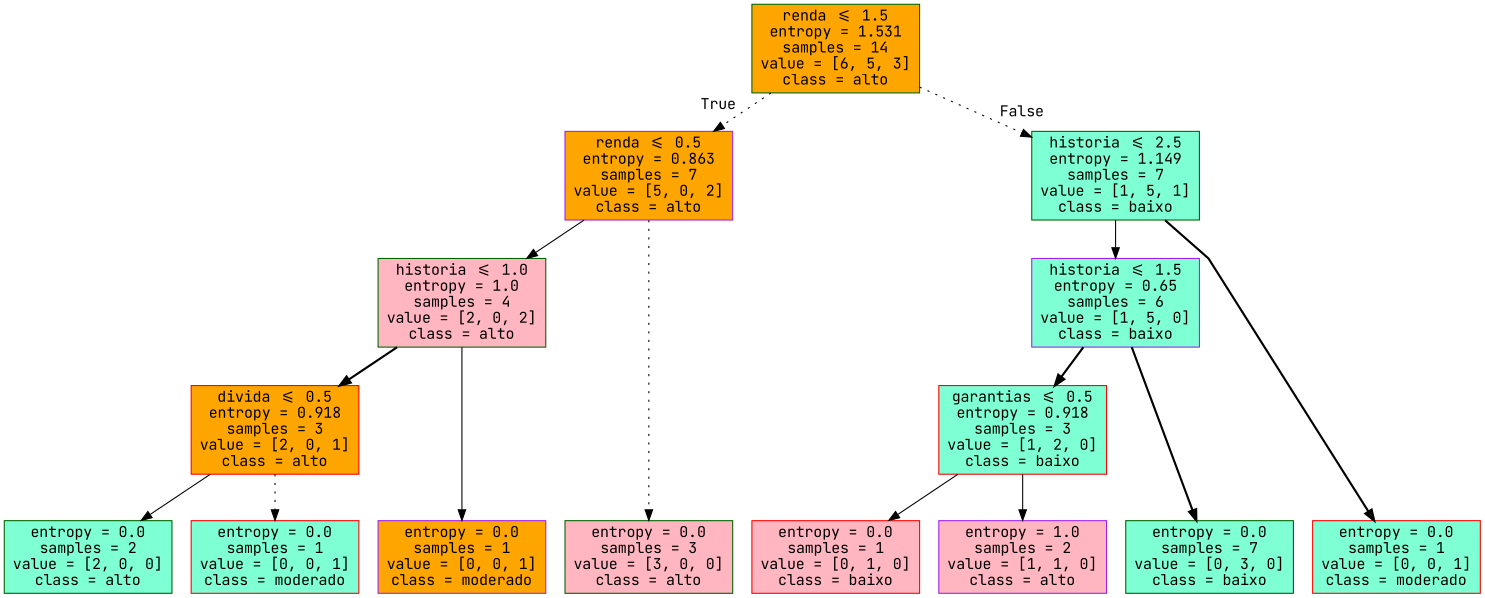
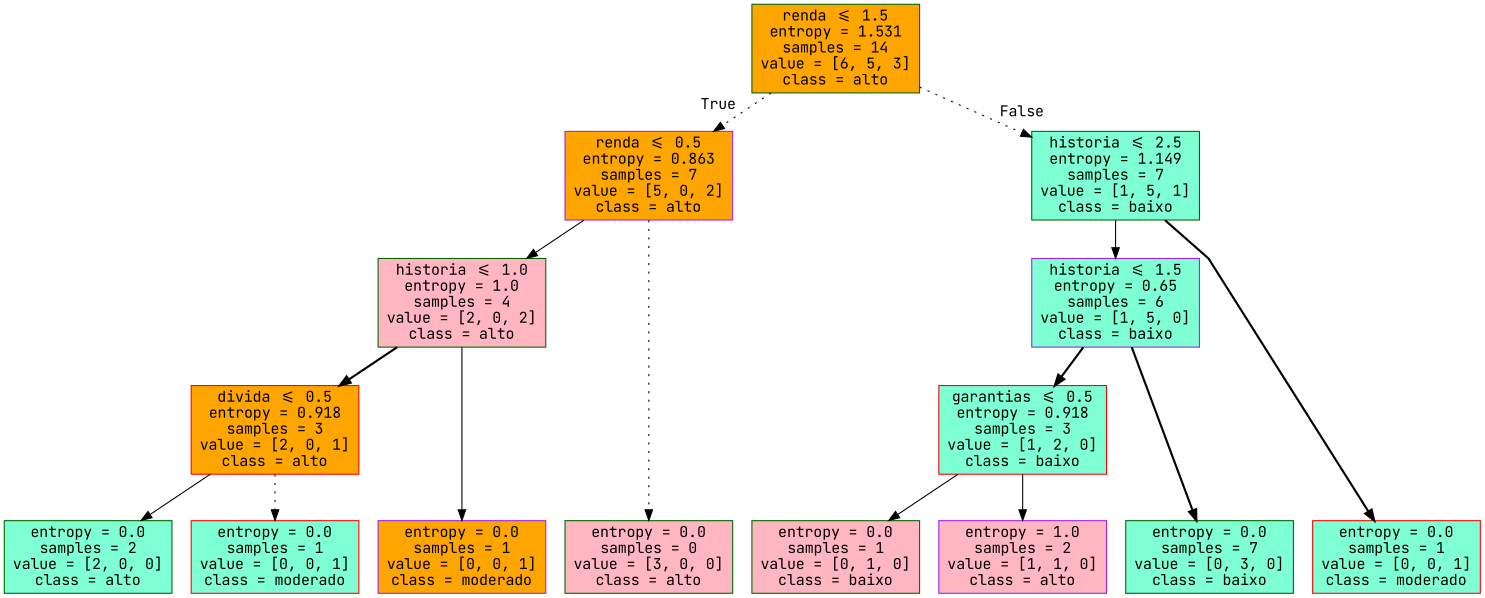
(649, 557) -> (649, 557)
(836, 557) -> (836, 557)
